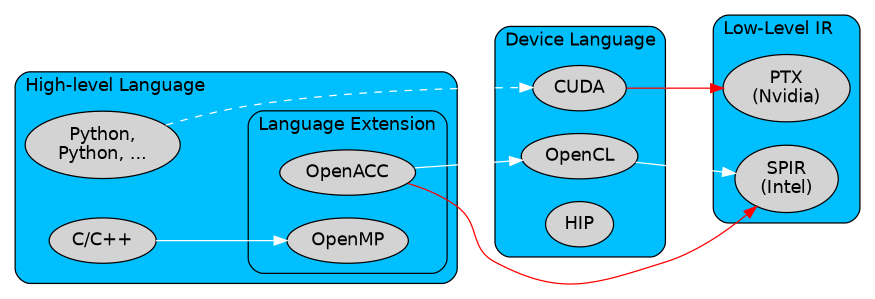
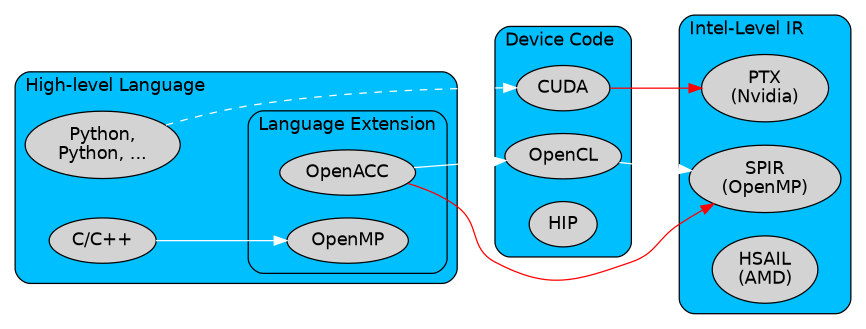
(779, 30) -> (747, 30)
(581, 41) -> (560, 41)
(787, 179) -> (765, 179)
none -> (765, 270)
